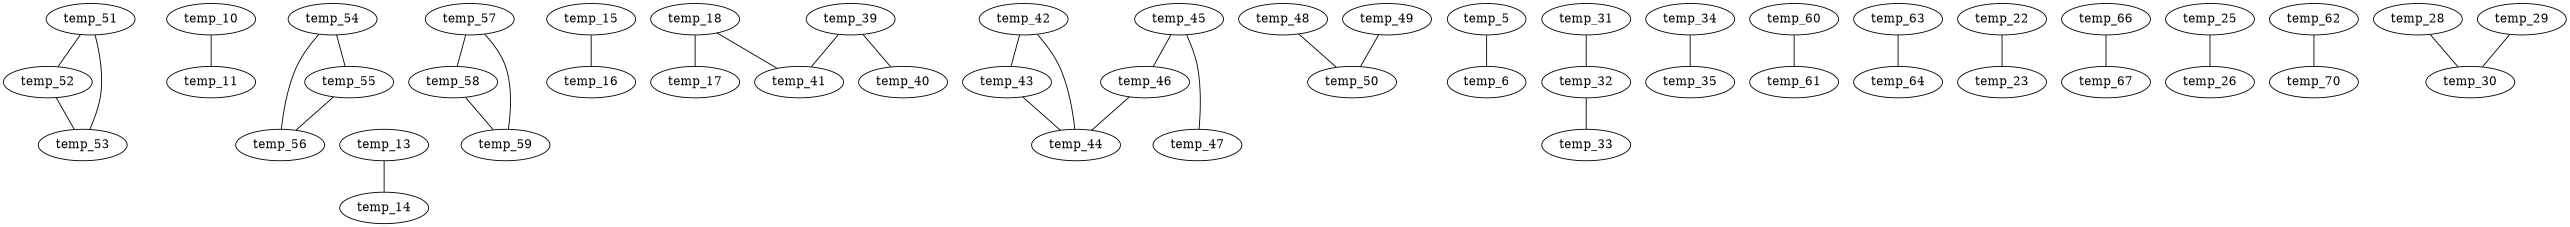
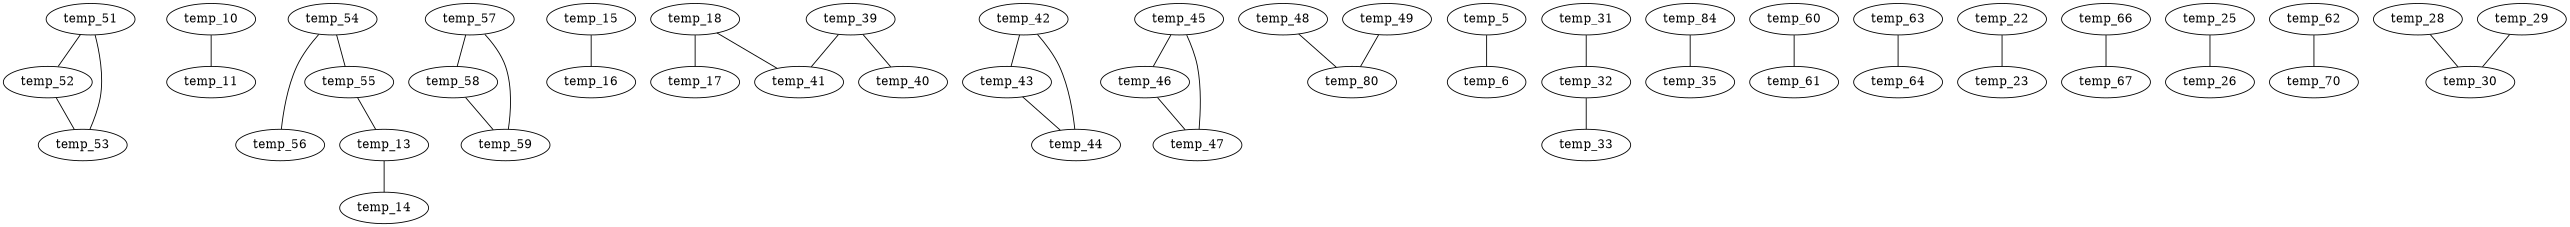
(1690, 19) -> (1690, 19)
(1352, 82) -> (1352, 82)
(315, 113) -> (367, 114)
(1111, 113) -> (1171, 114)
